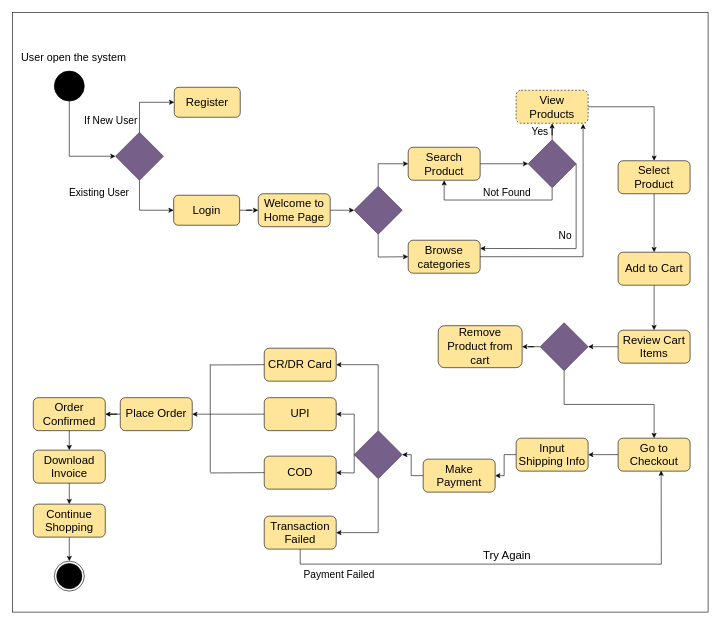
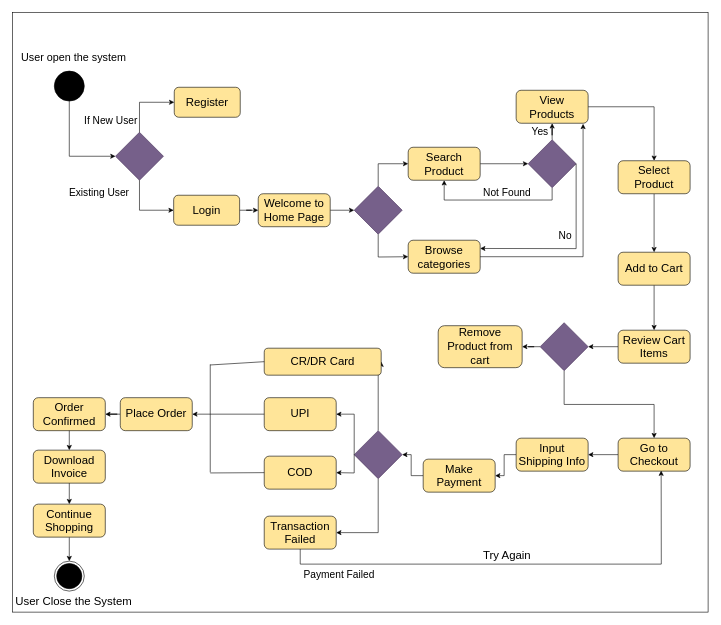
(552, 107) -> (552, 107)
(300, 365) -> (323, 362)
none -> (74, 602)
